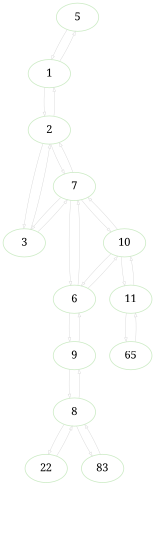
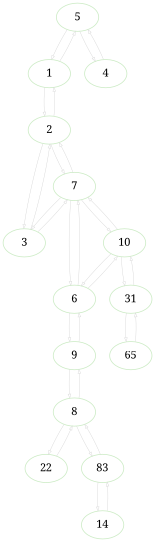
none -> (106, 74)
(131, 299) -> (131, 299)
none -> (103, 525)
